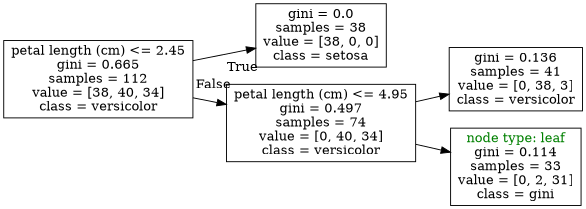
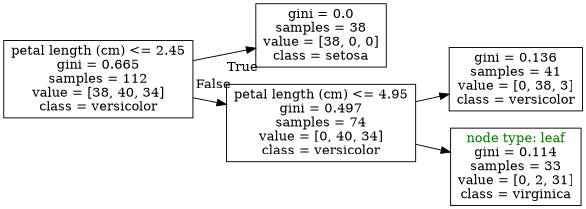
(516, 194) -> (516, 194)
